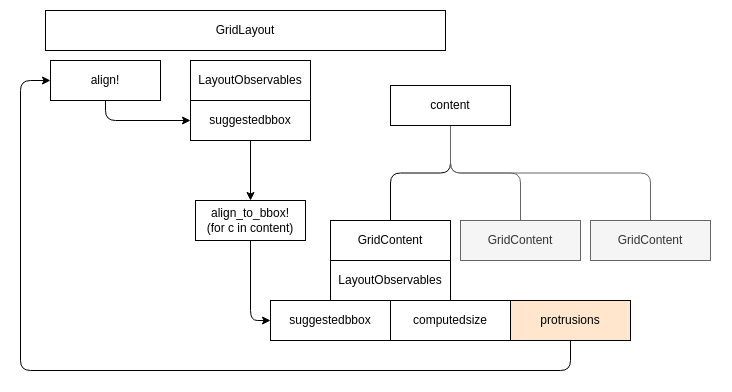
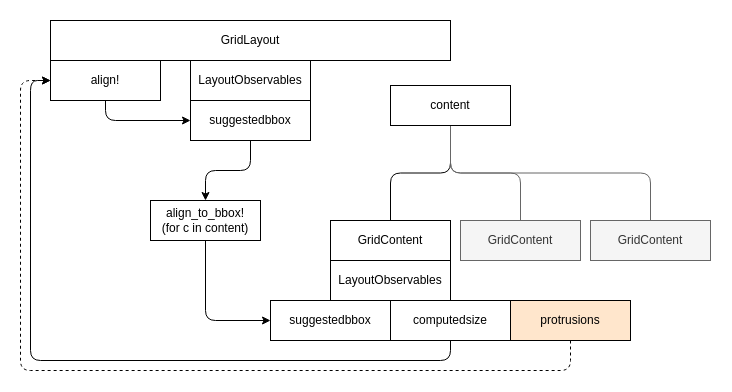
(246, 31) -> (251, 41)
(251, 221) -> (206, 221)
none -> (113, 361)
(166, 371) -> (166, 371)
